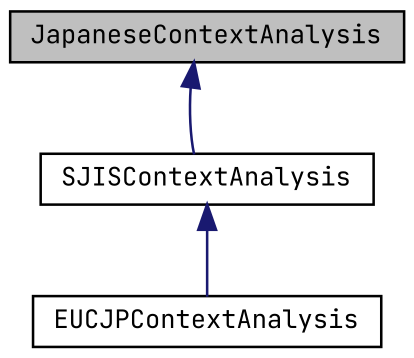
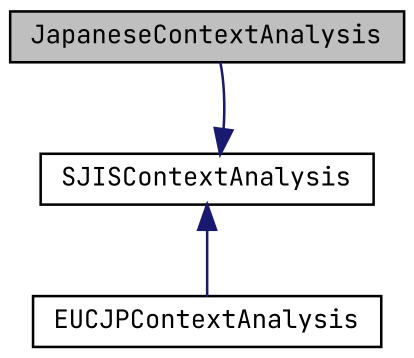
(190, 121) -> (224, 95)
